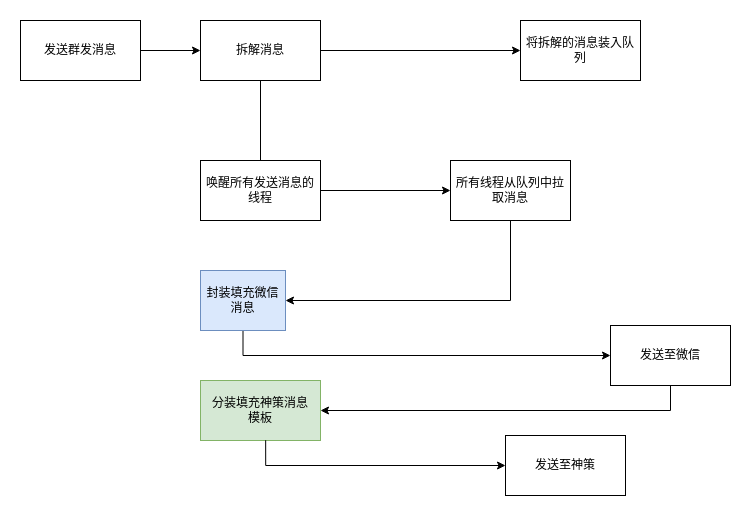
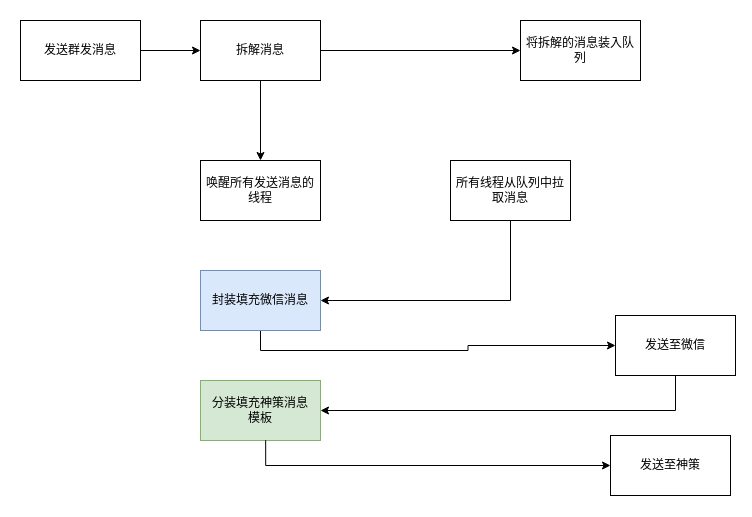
(261, 155) -> (261, 152)
(382, 191) -> none
(243, 301) -> (261, 301)
(671, 356) -> (676, 346)
(566, 466) -> (671, 466)
